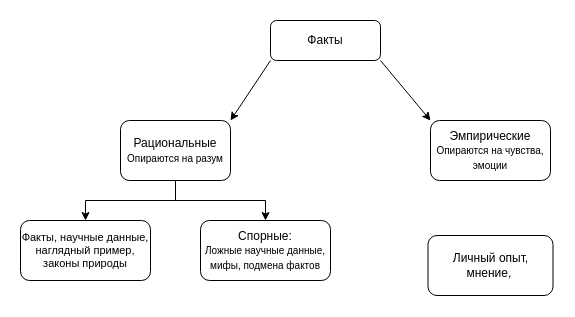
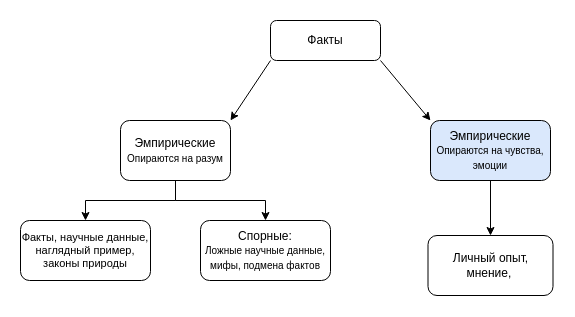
(176, 151) -> (176, 151)
(491, 151) -> (491, 151)
none -> (491, 205)
